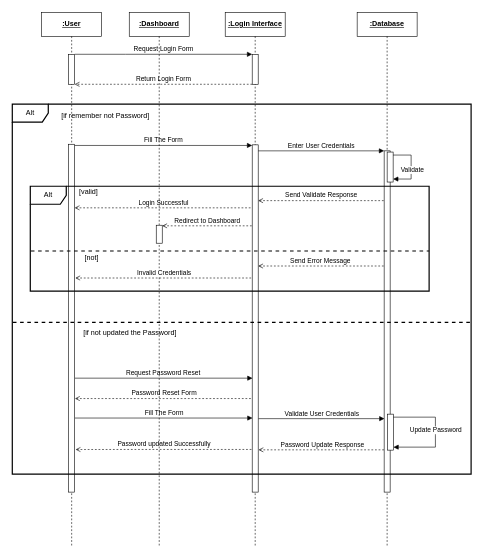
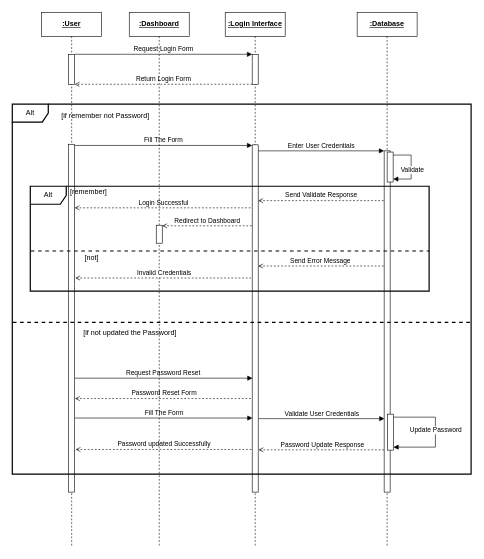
(89, 192) -> (89, 192)
